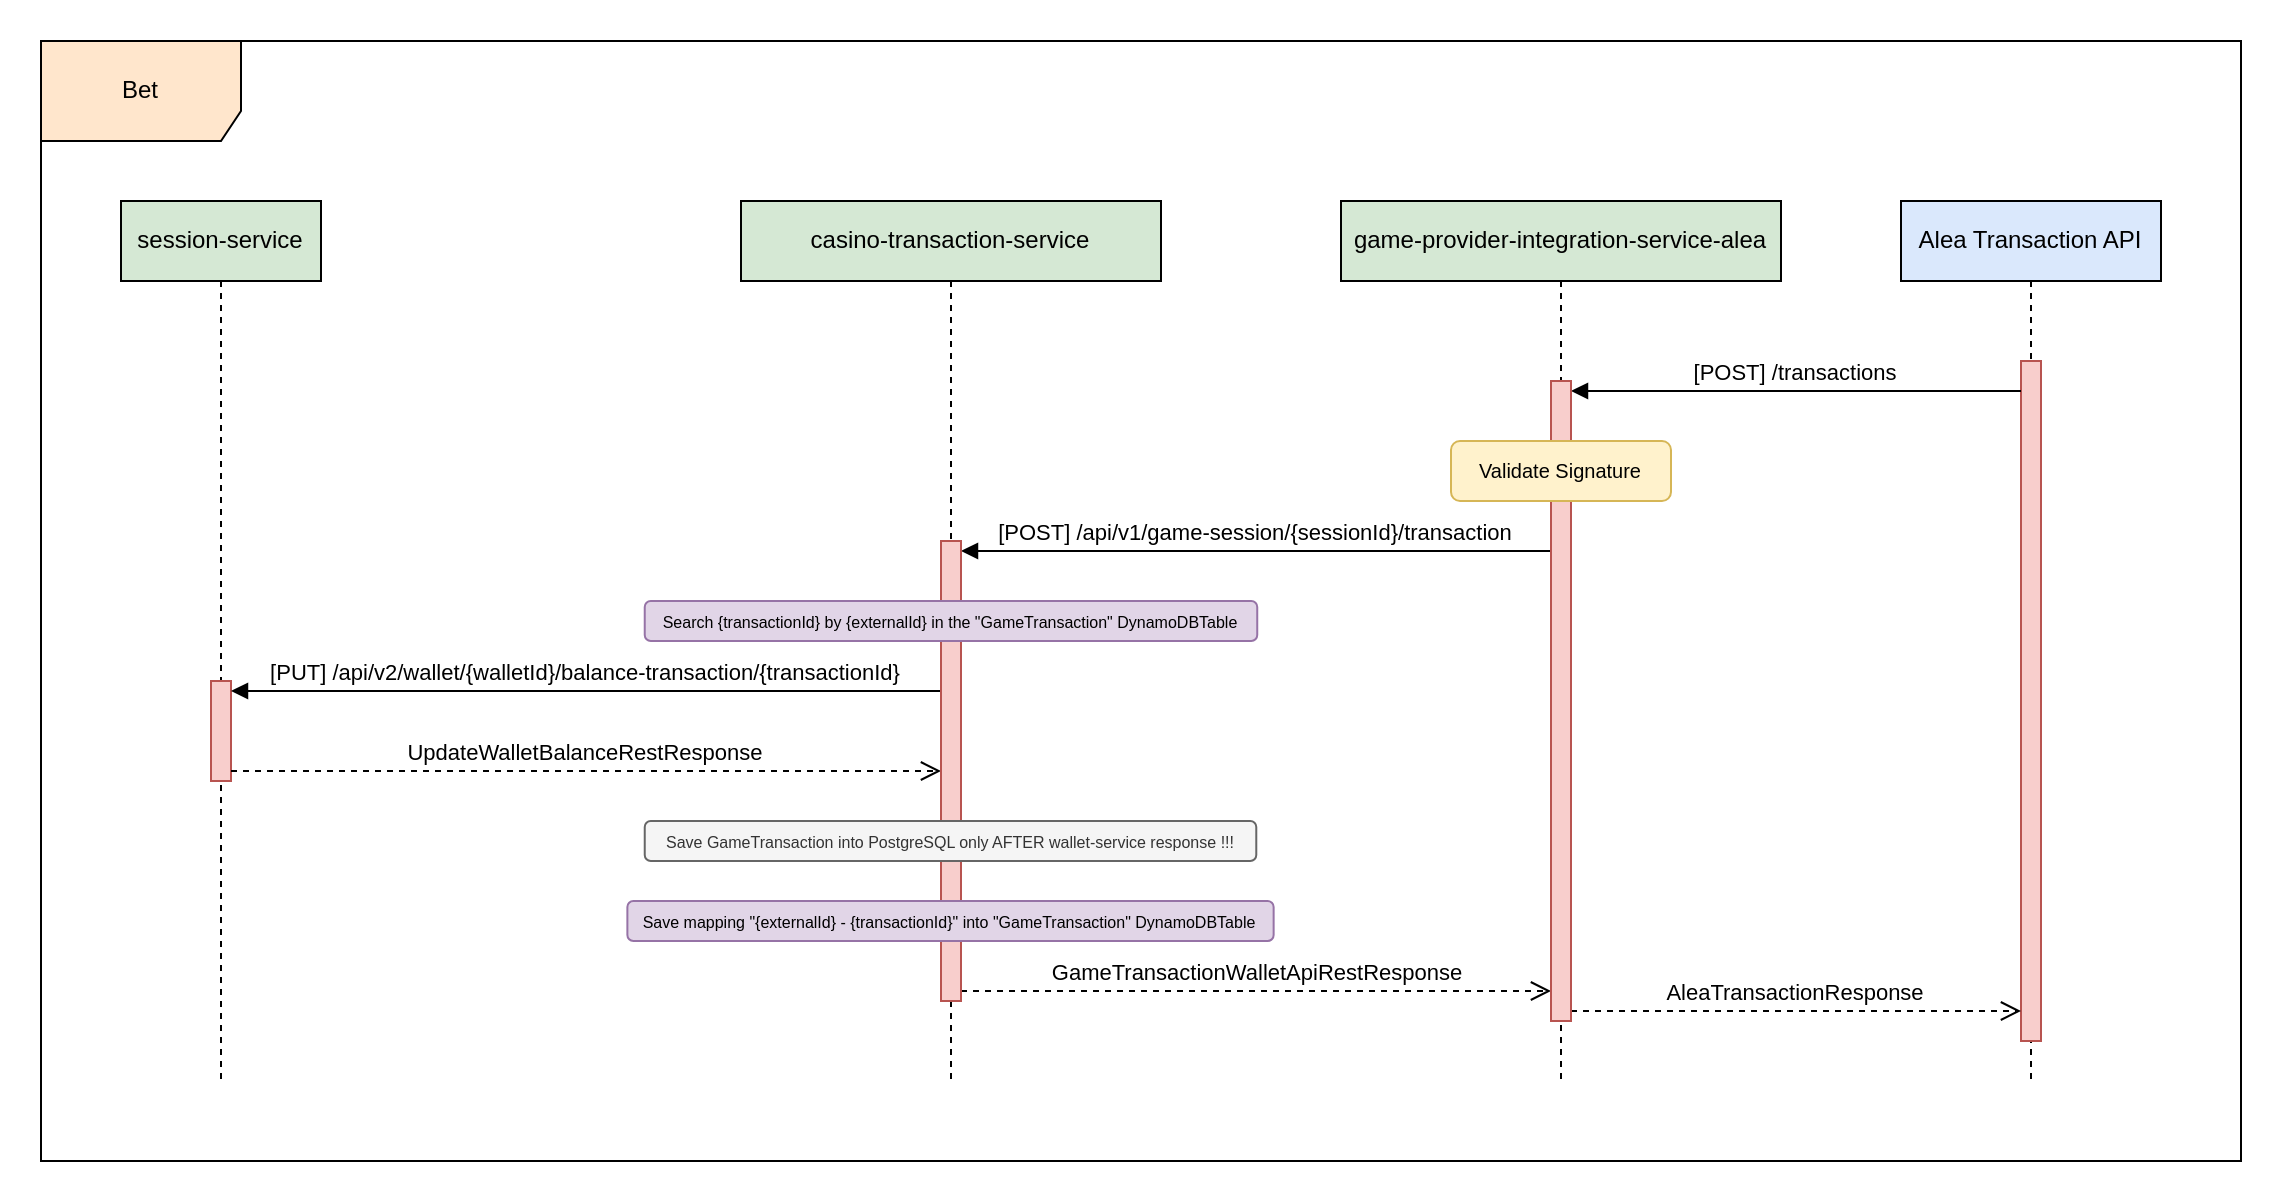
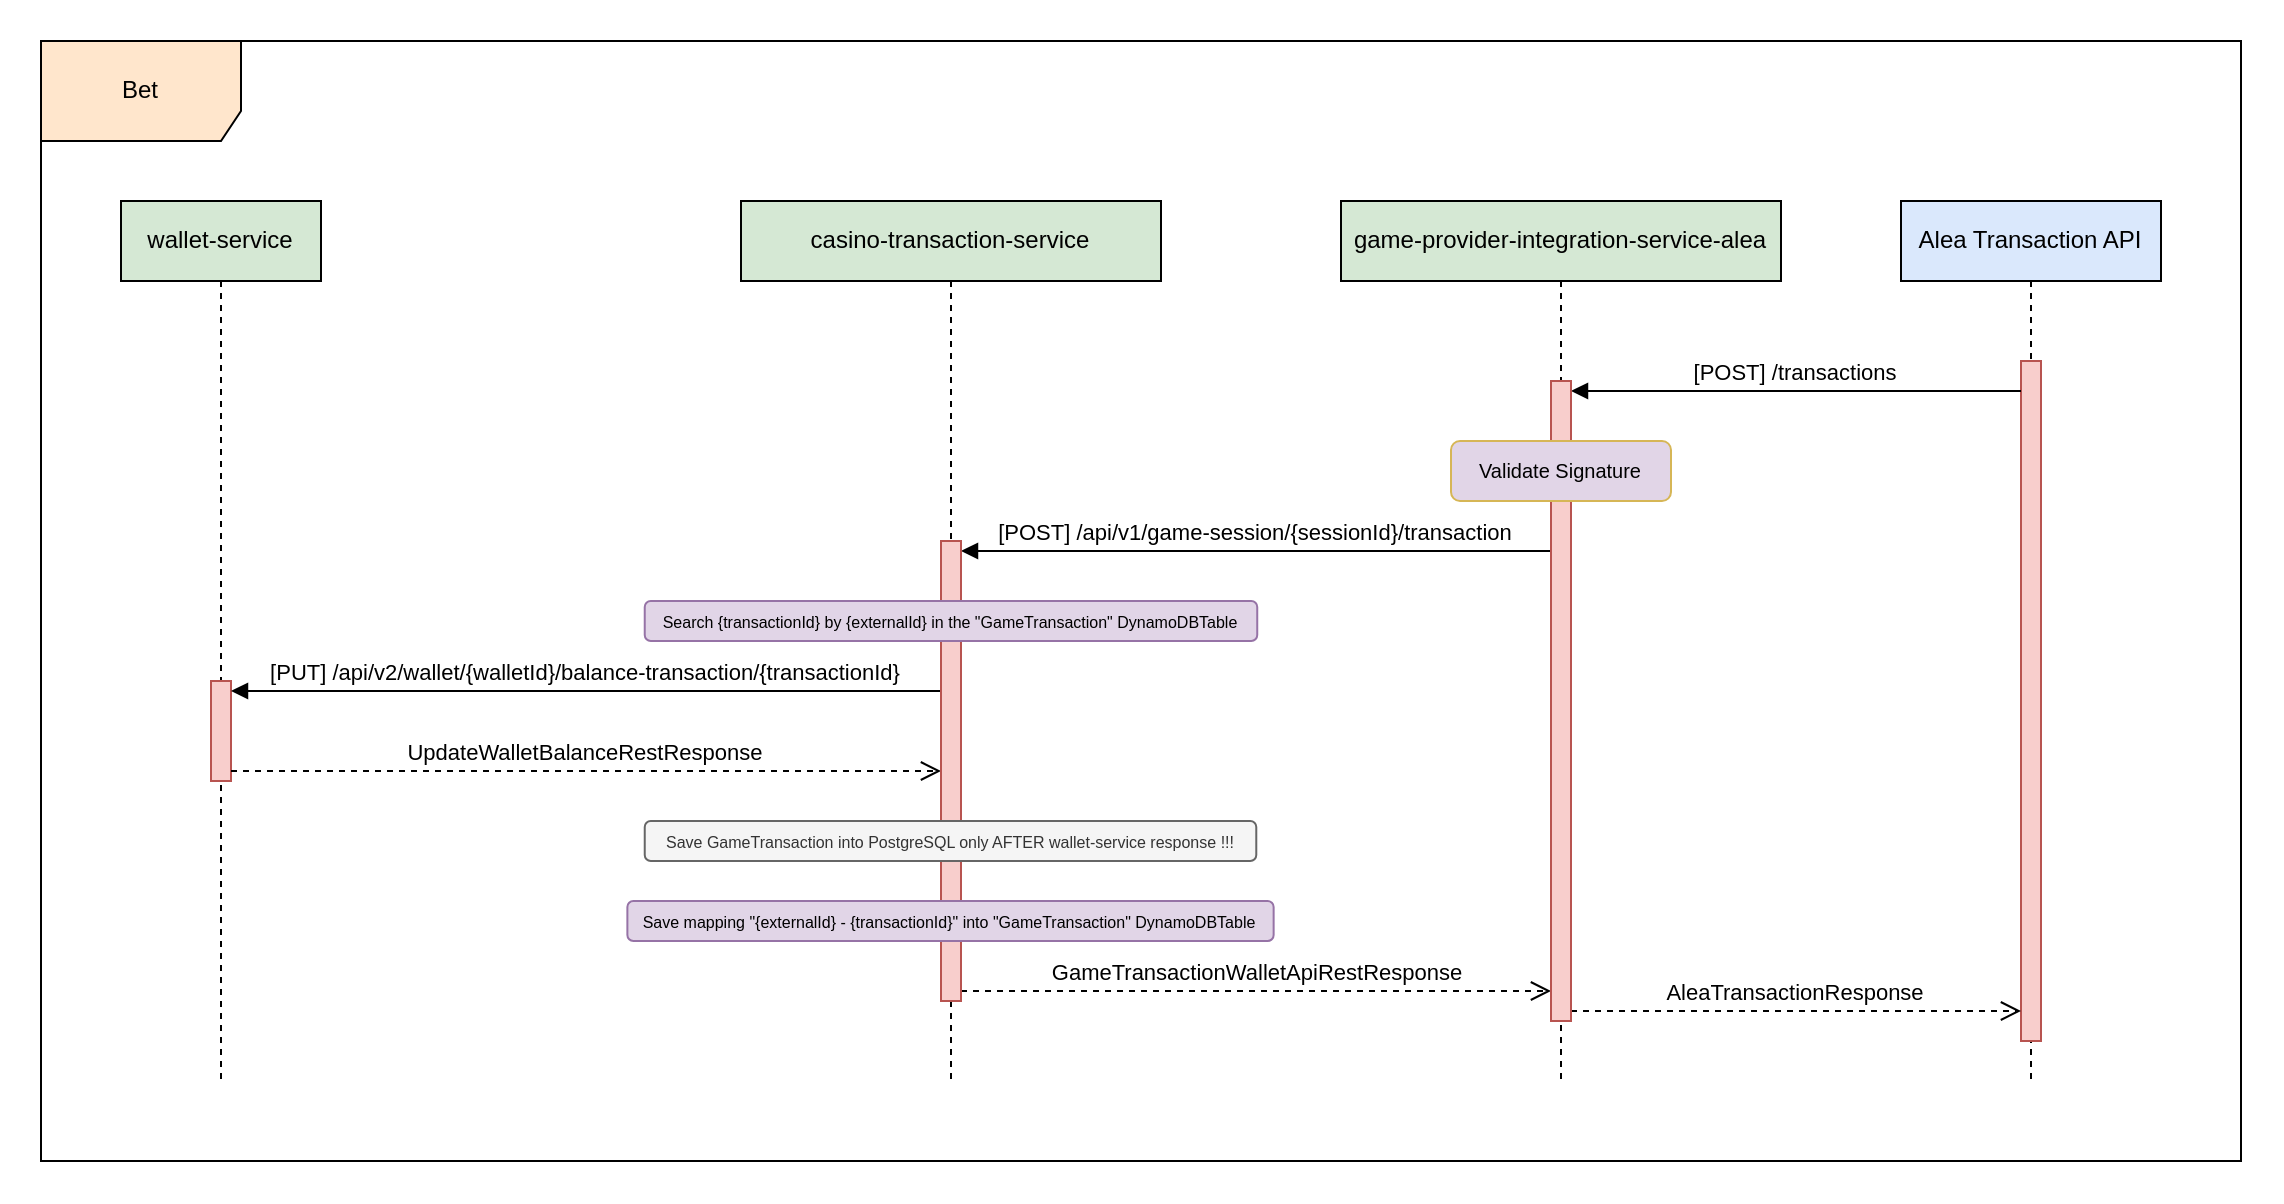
(221, 241) -> (221, 241)
(1561, 471) -> (1561, 471)
